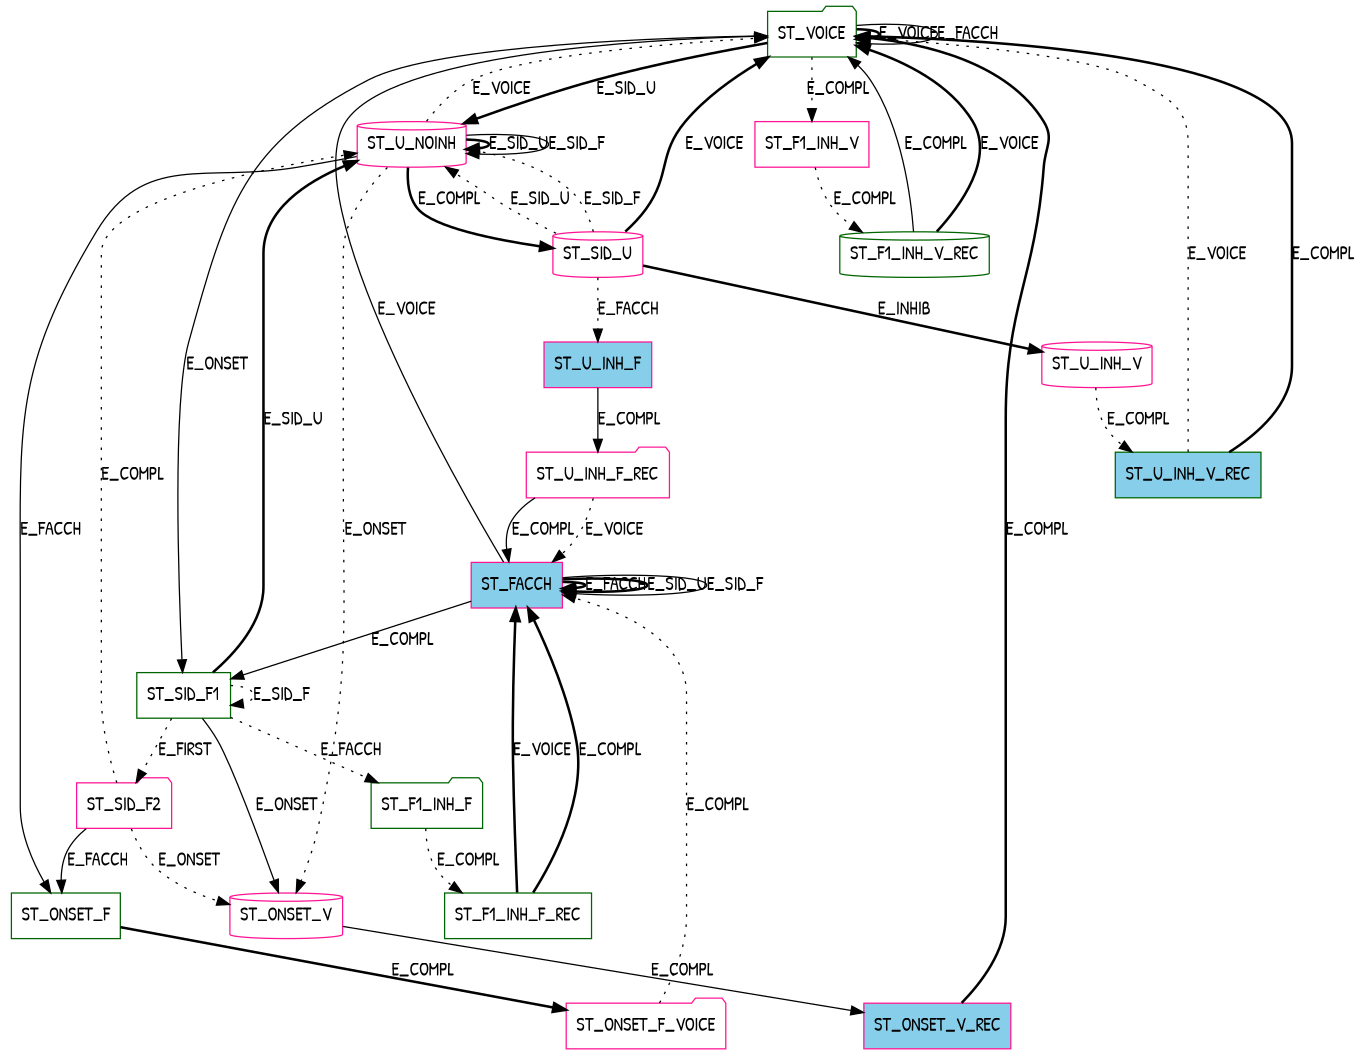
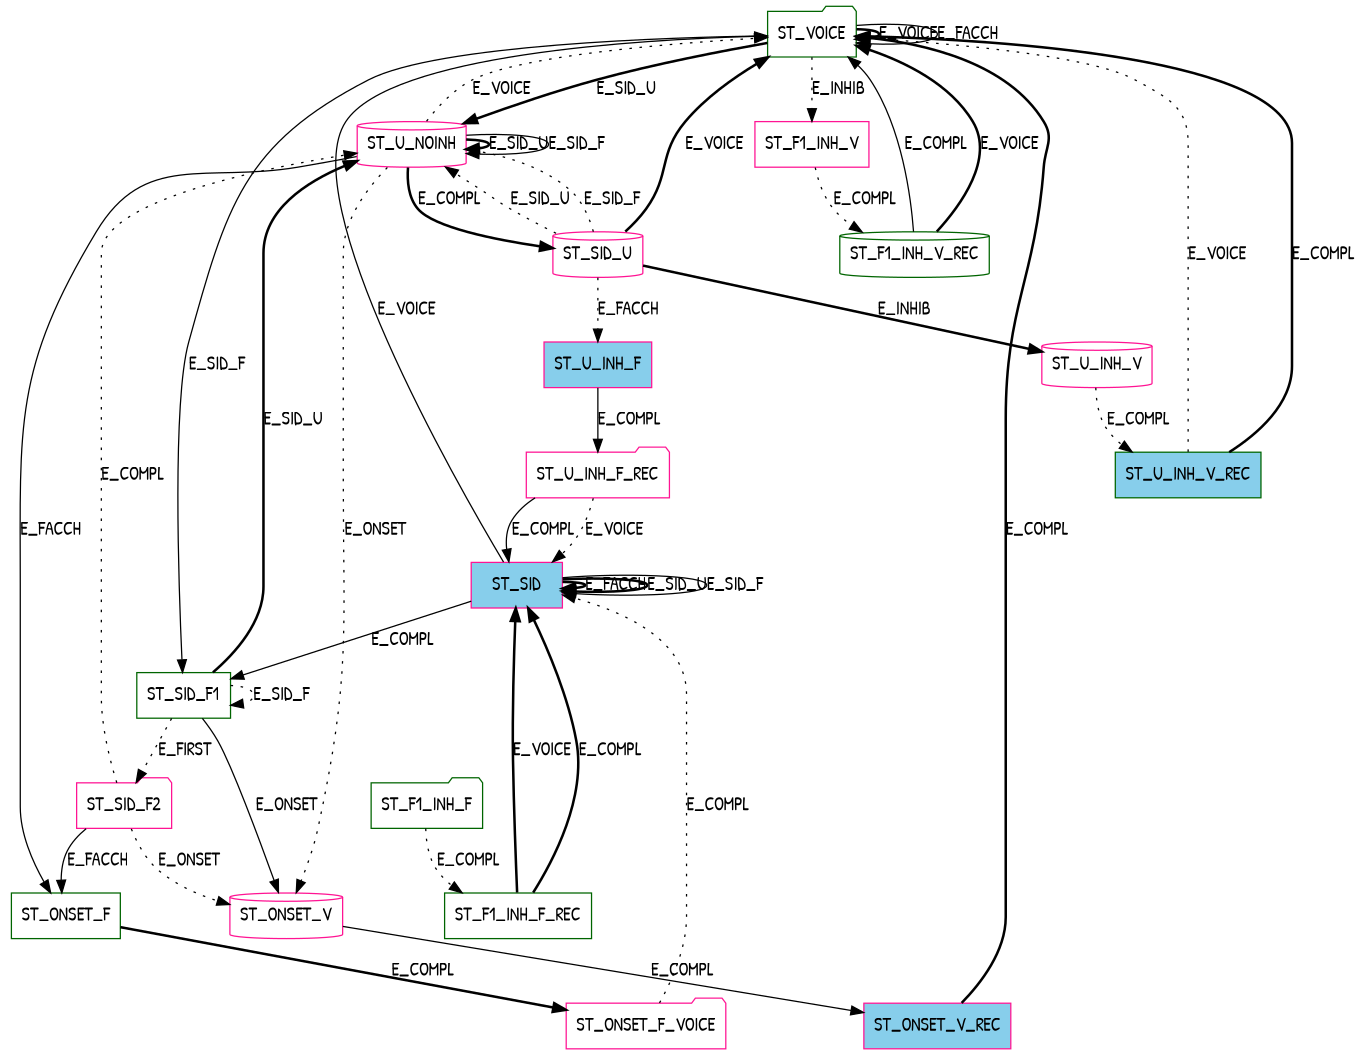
(839, 89) -> (839, 89)
(217, 365) -> (217, 365)
(517, 585) -> (517, 585)
(298, 747) -> none
